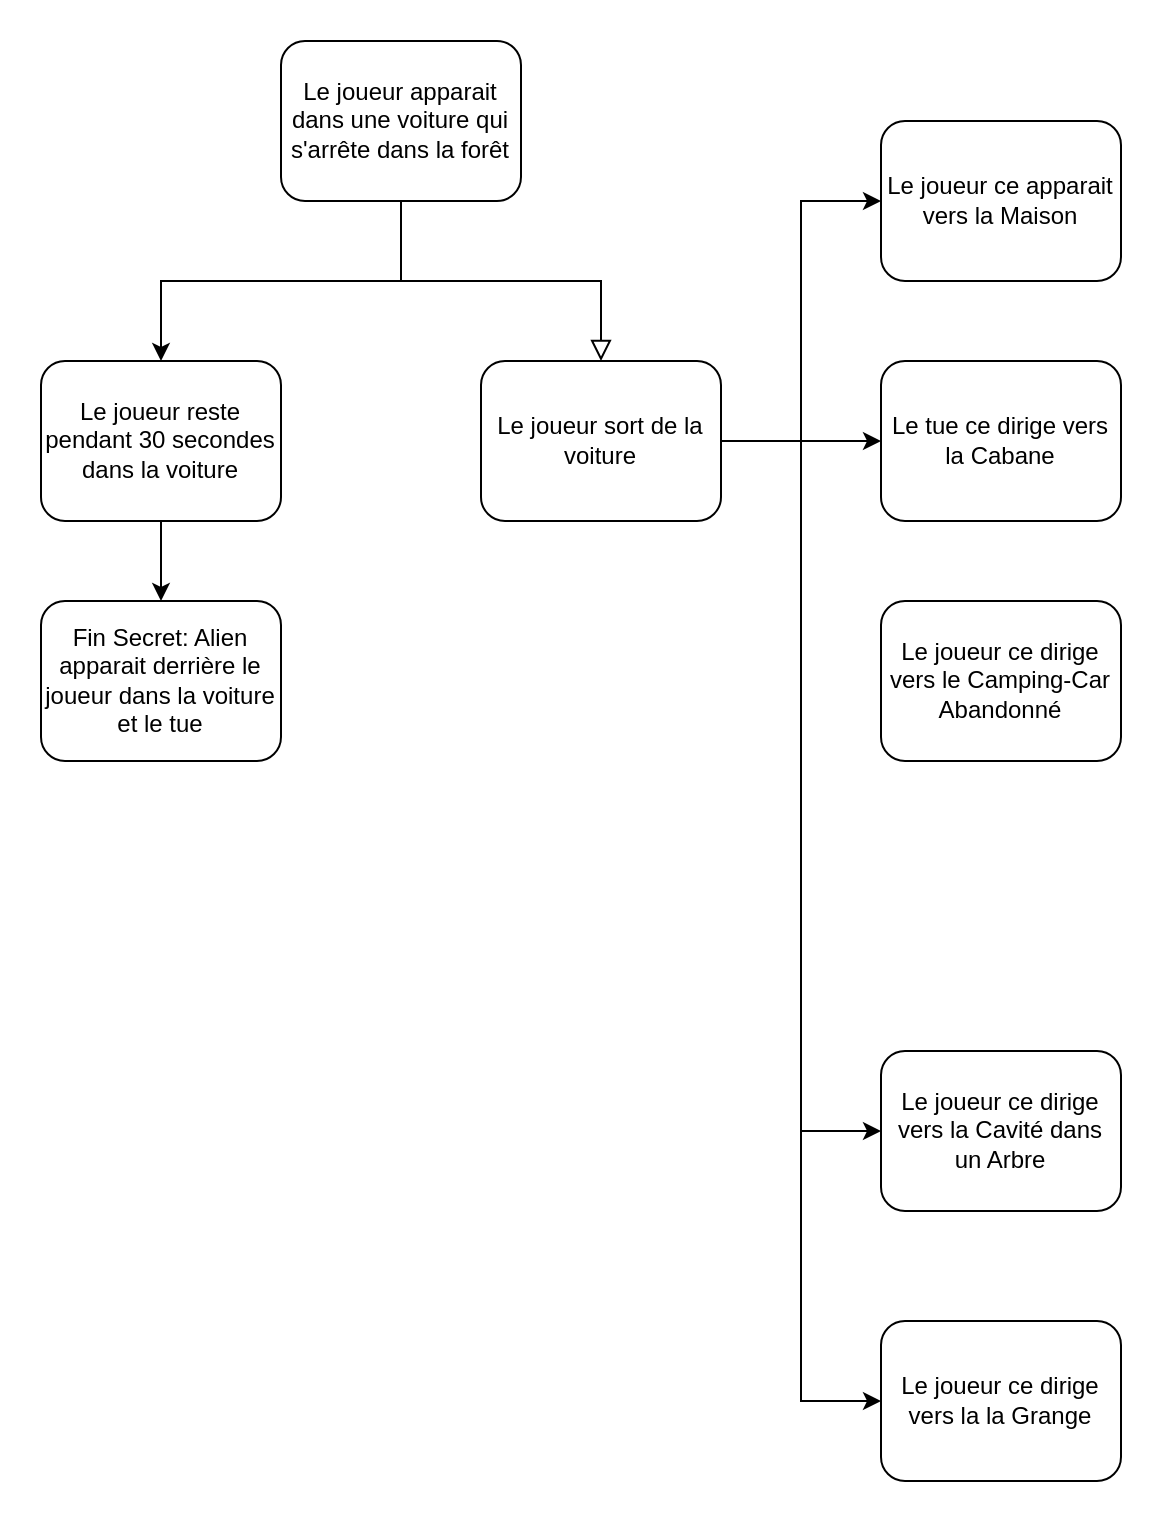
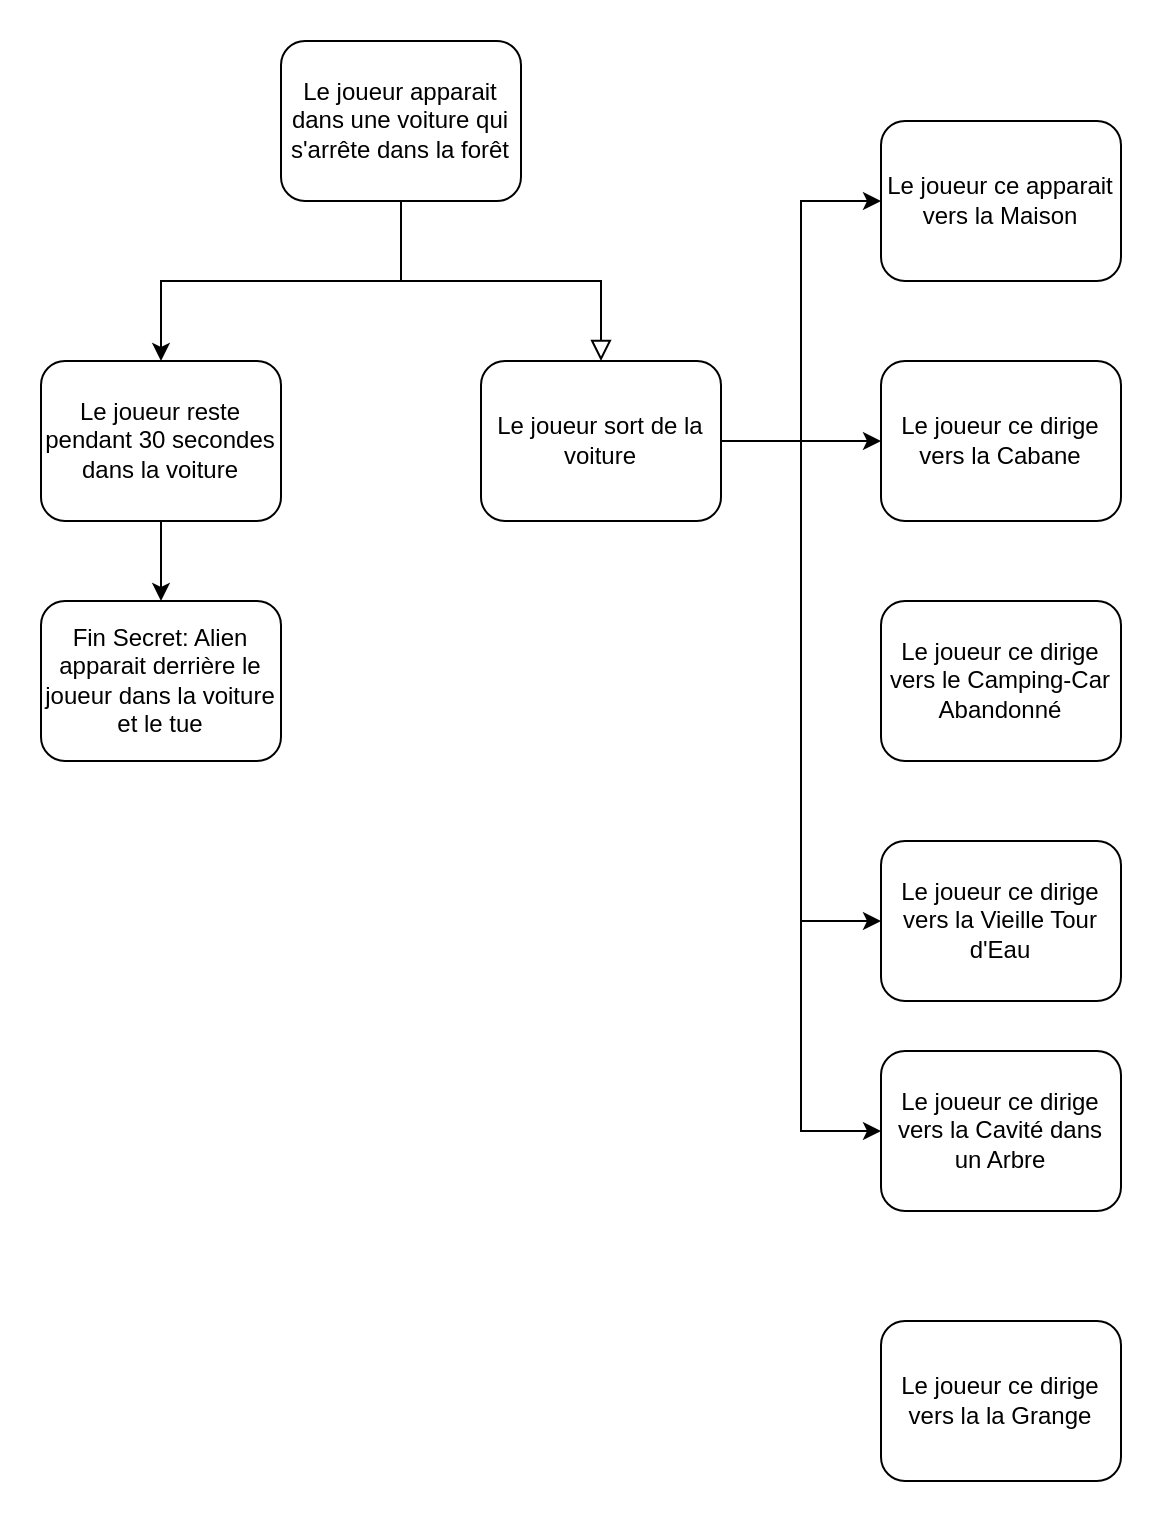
(1001, 441) -> (1001, 441)
none -> (836, 921)
none -> (1001, 921)
(801, 1301) -> none
